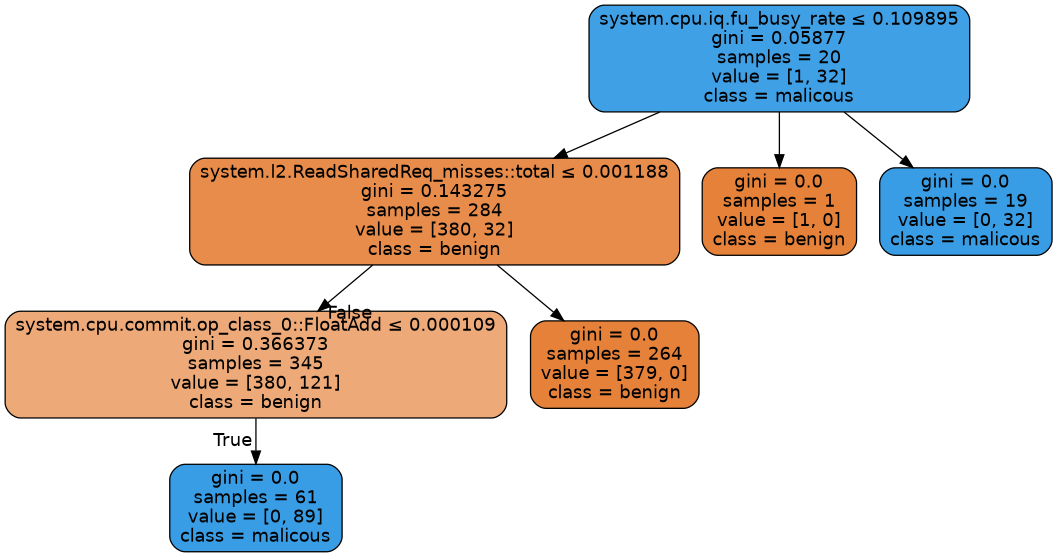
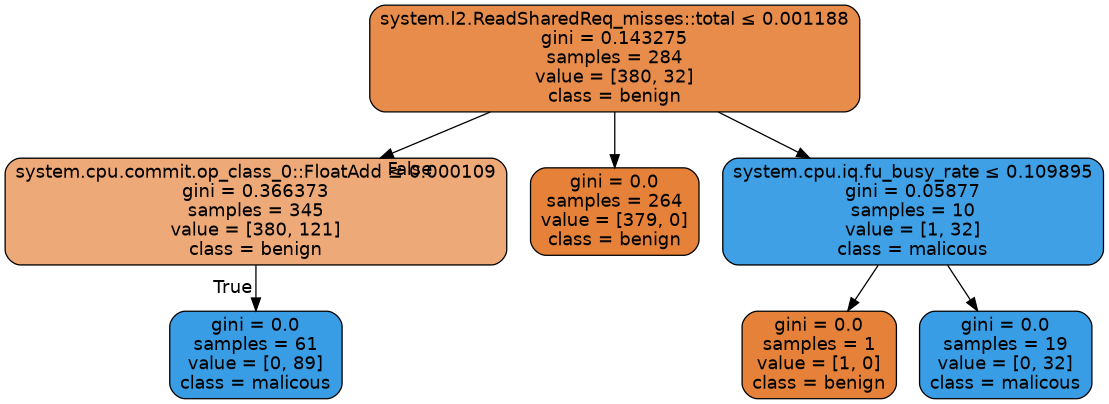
(779, 58) -> (913, 211)
(613, 132) -> (758, 132)
